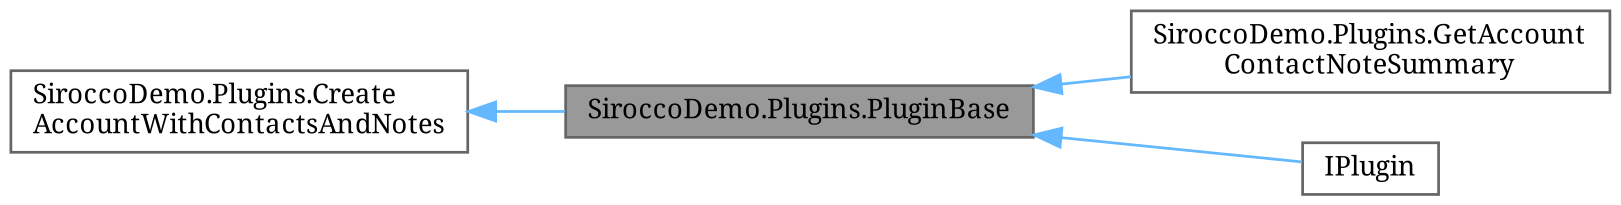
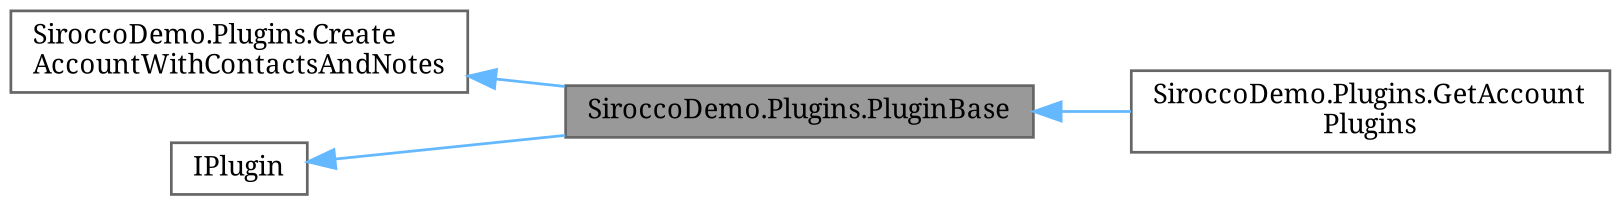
(1371, 52) -> (1371, 111)
(1182, 150) -> (450, 147)
